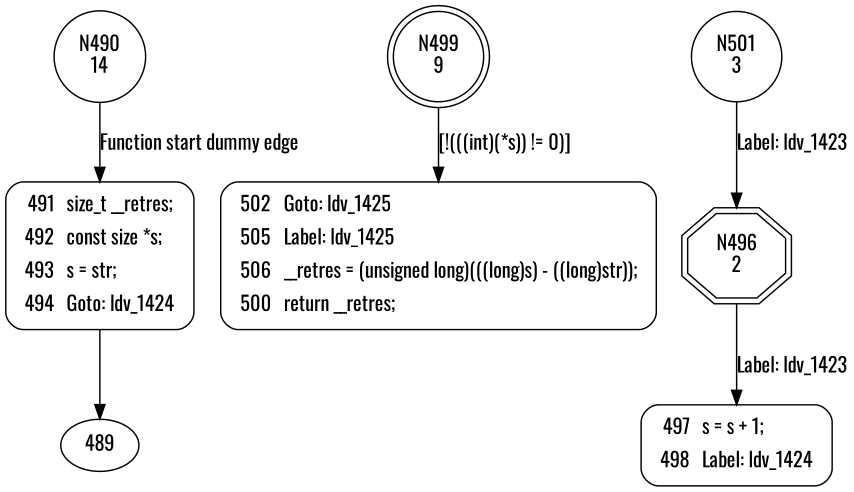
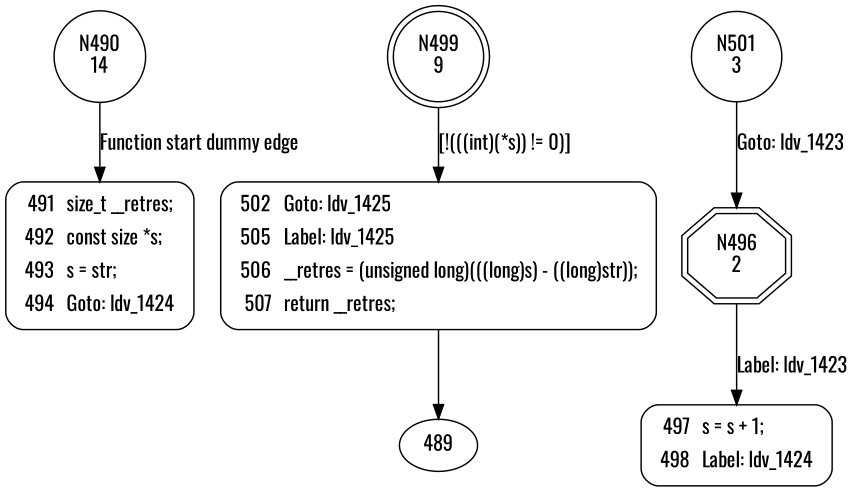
(792, 144) -> (791, 144)
(256, 305) -> (258, 305)
(100, 367) -> (439, 367)
